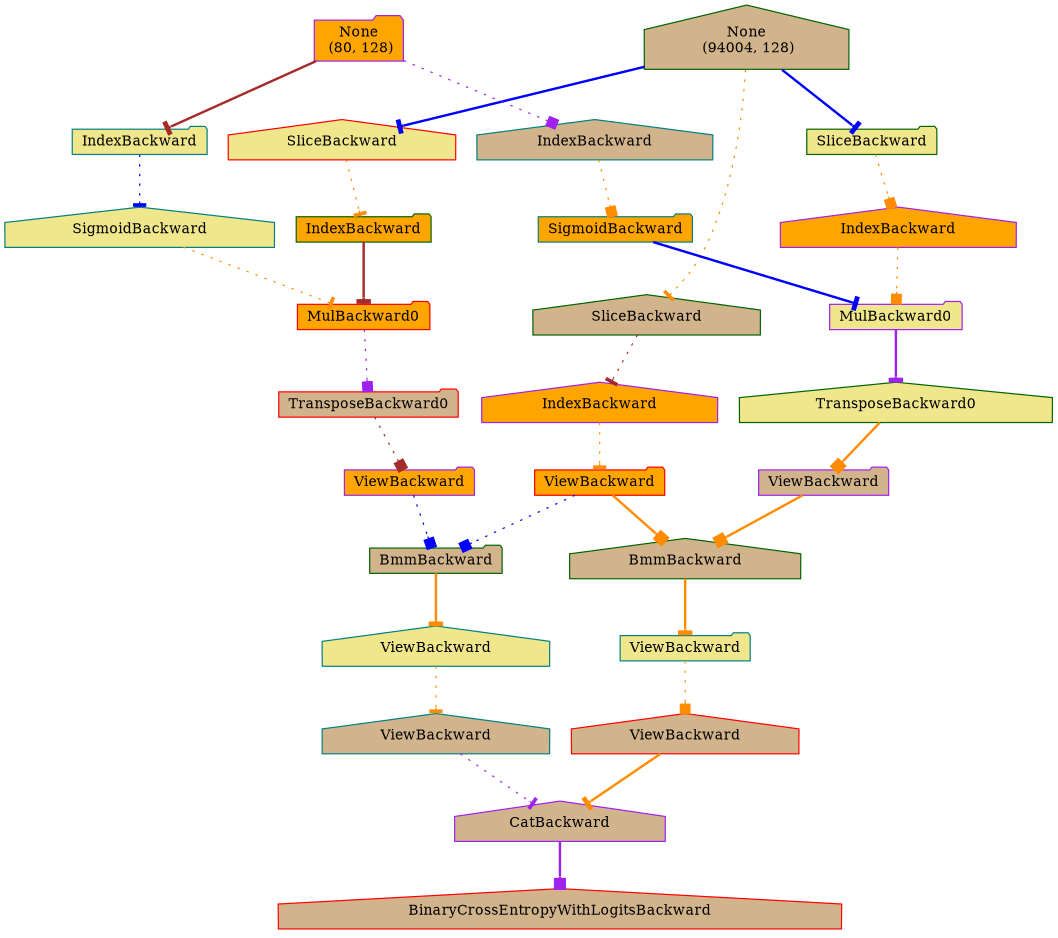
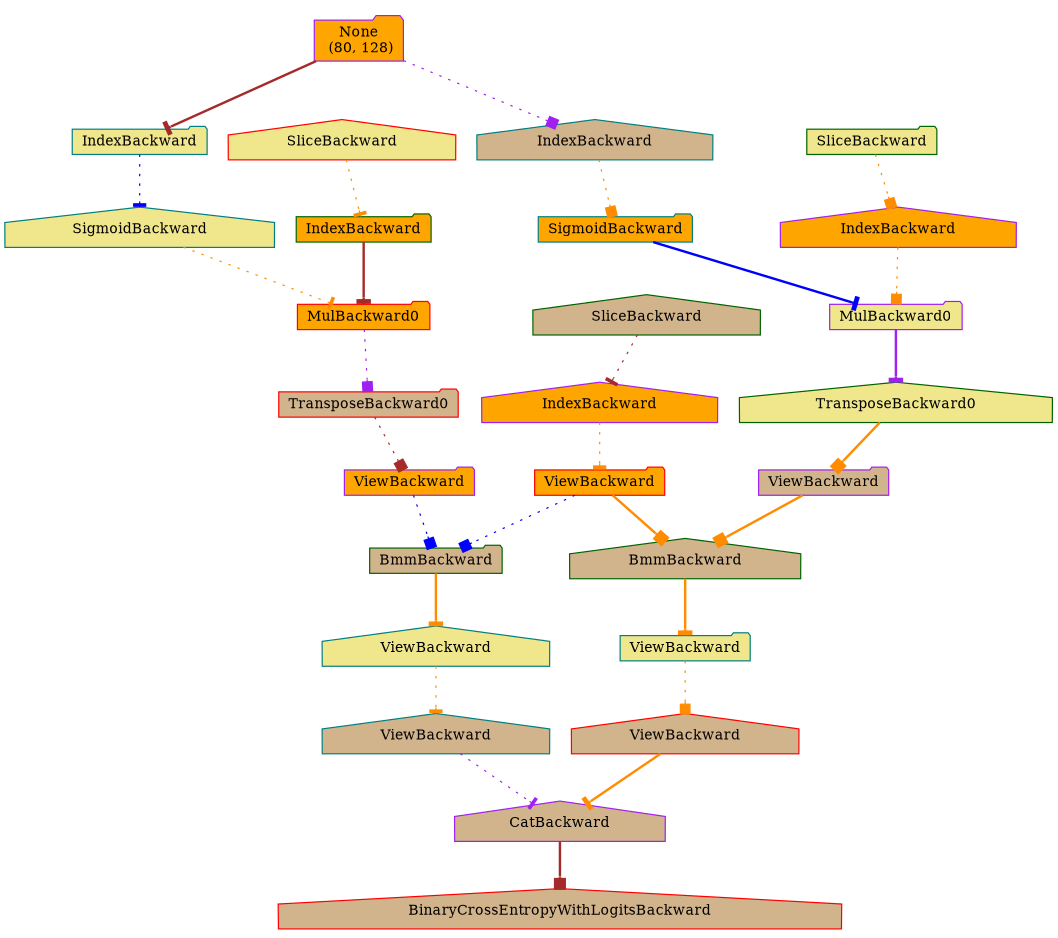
(747, 41) -> none
(560, 859) -> (560, 859)
